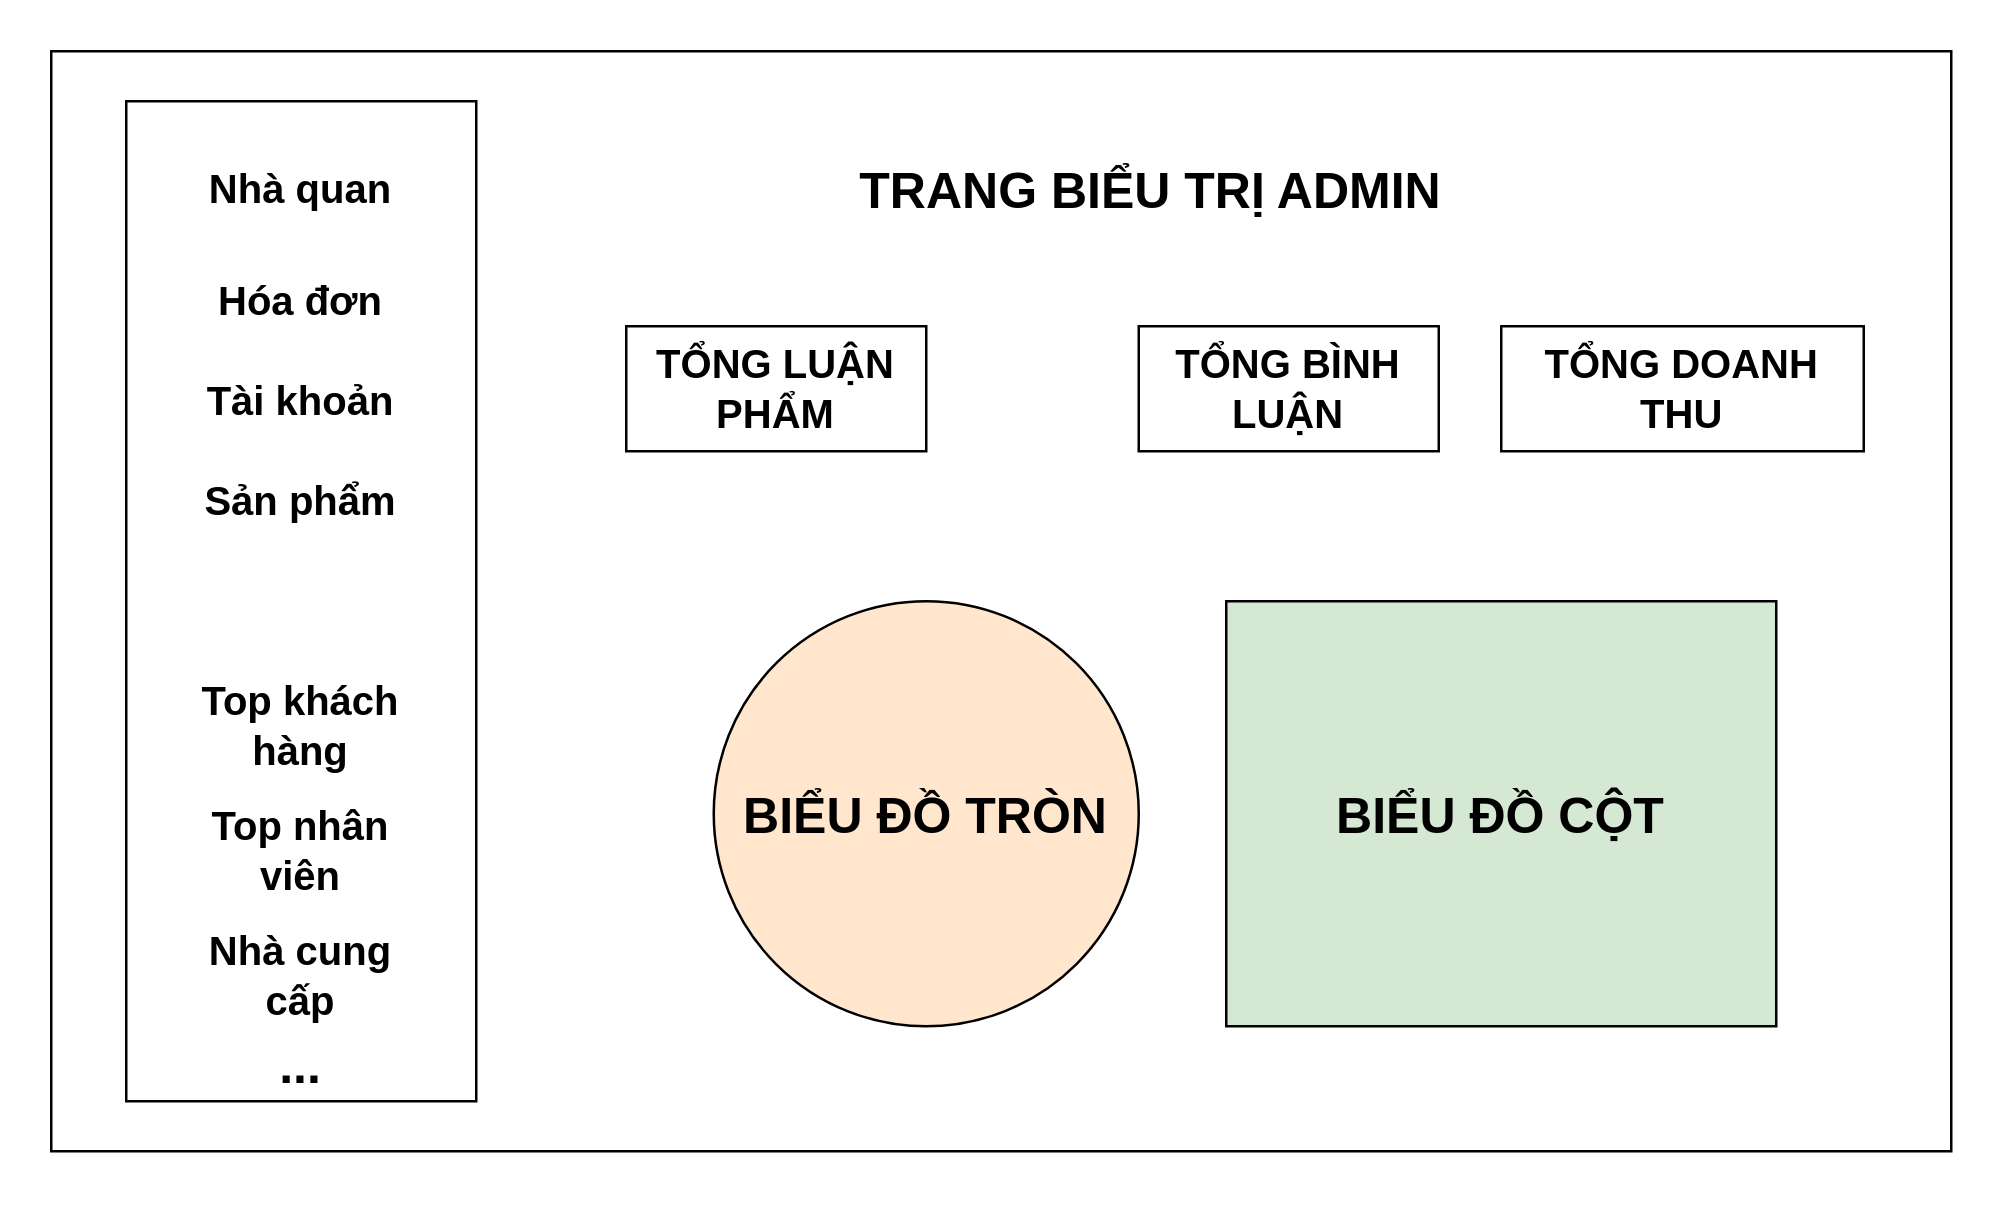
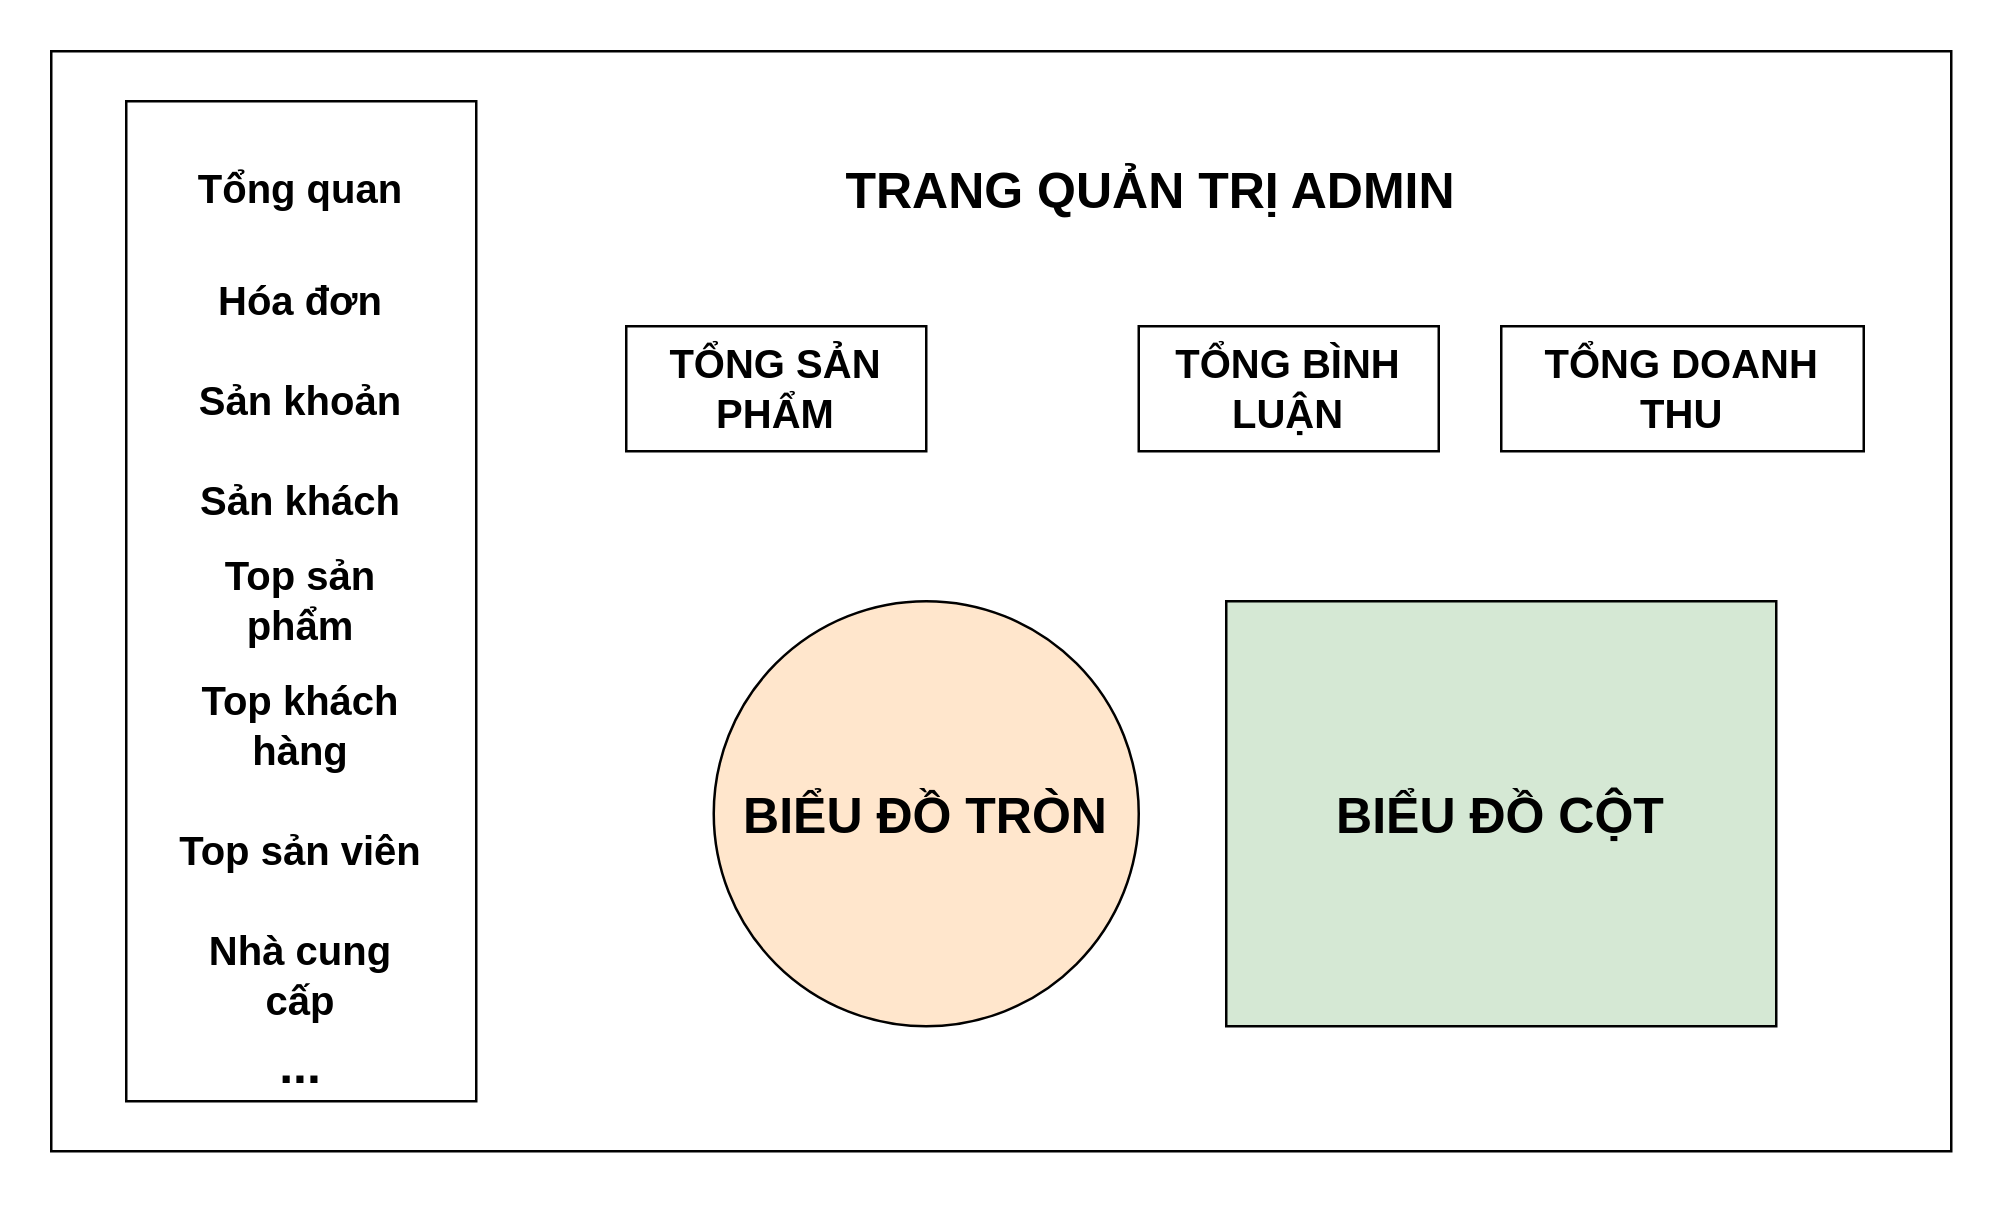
(301, 189) -> (301, 189)
(1151, 189) -> (1151, 189)
(776, 389) -> (776, 389)
(301, 401) -> (301, 401)
(301, 501) -> (301, 501)
none -> (301, 601)
(301, 851) -> (301, 851)
